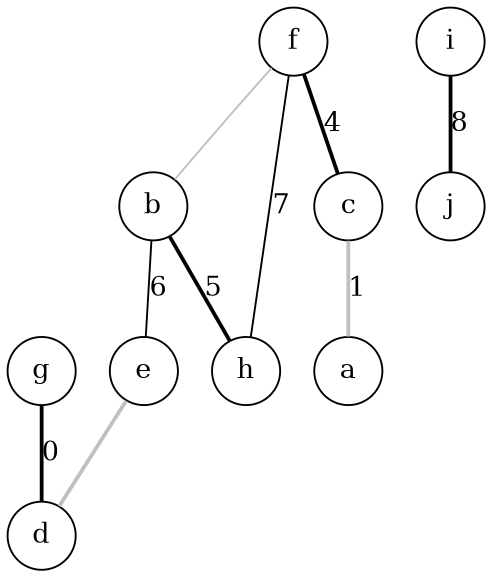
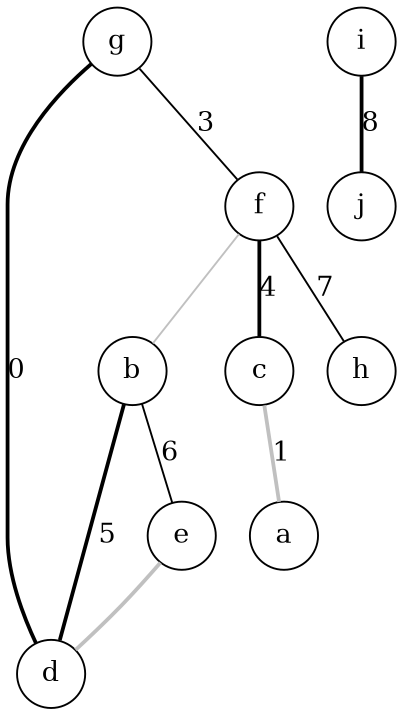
none -> (188, 124)
(200, 289) -> (92, 522)
